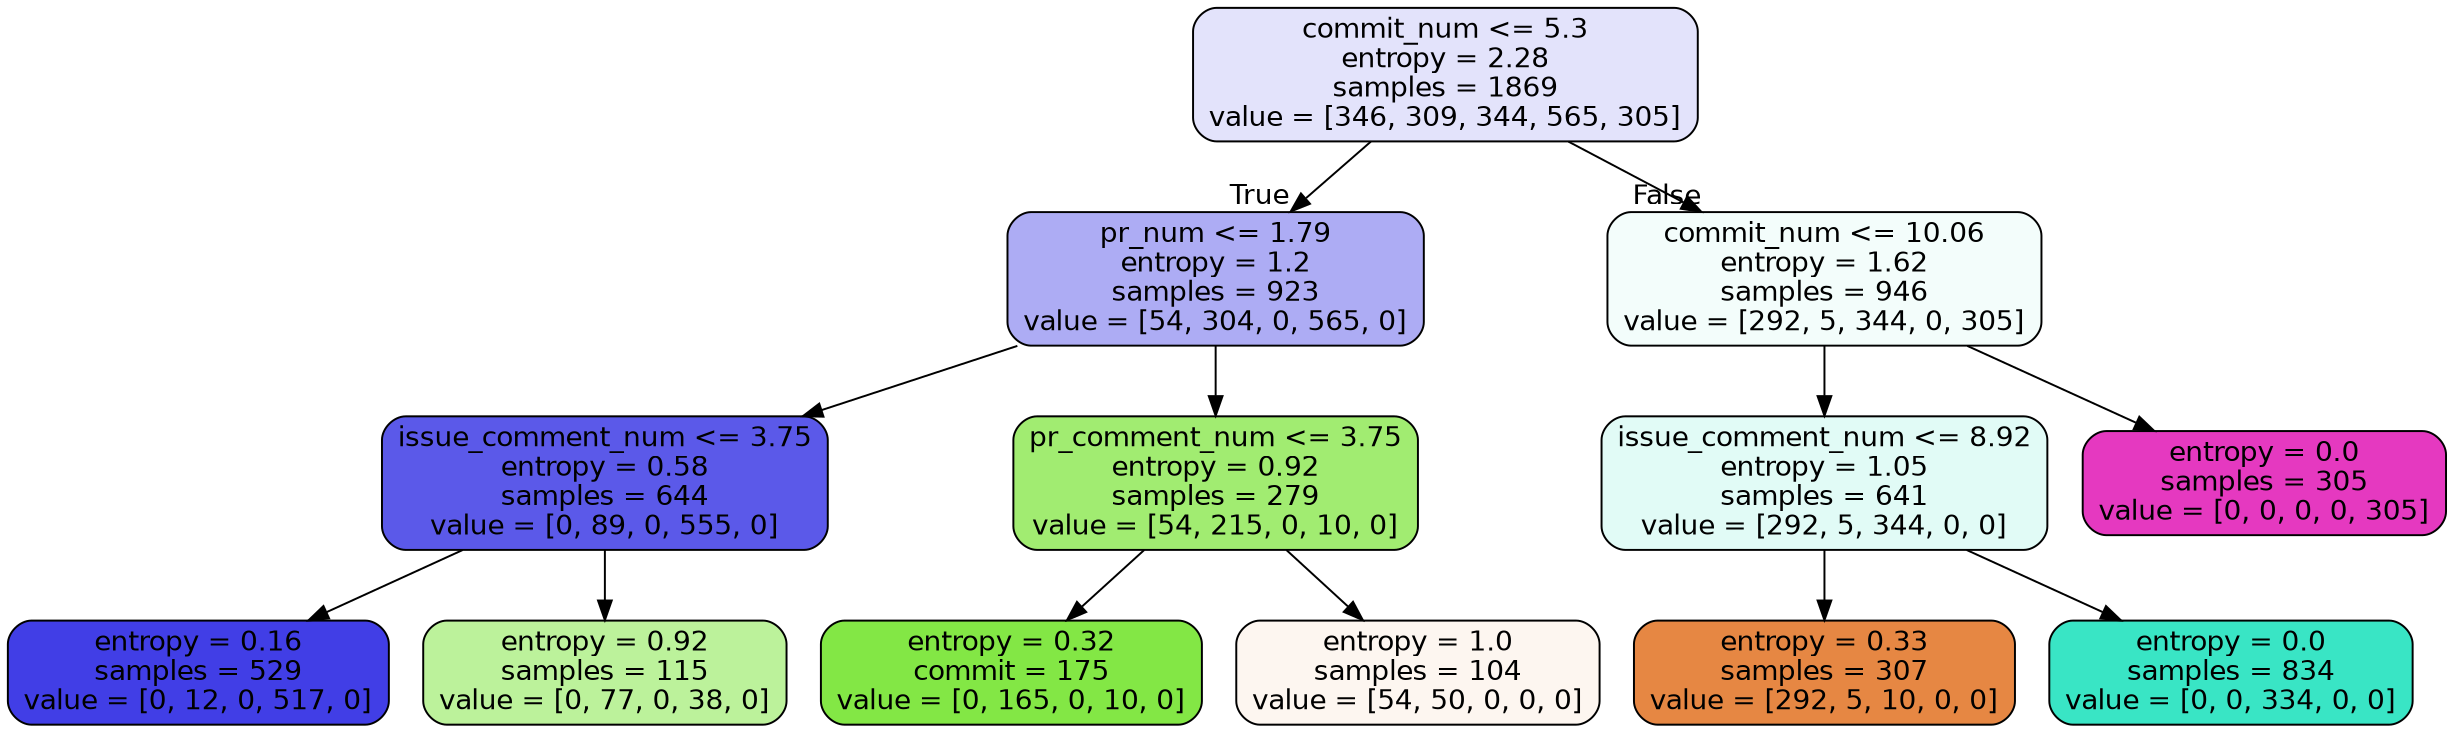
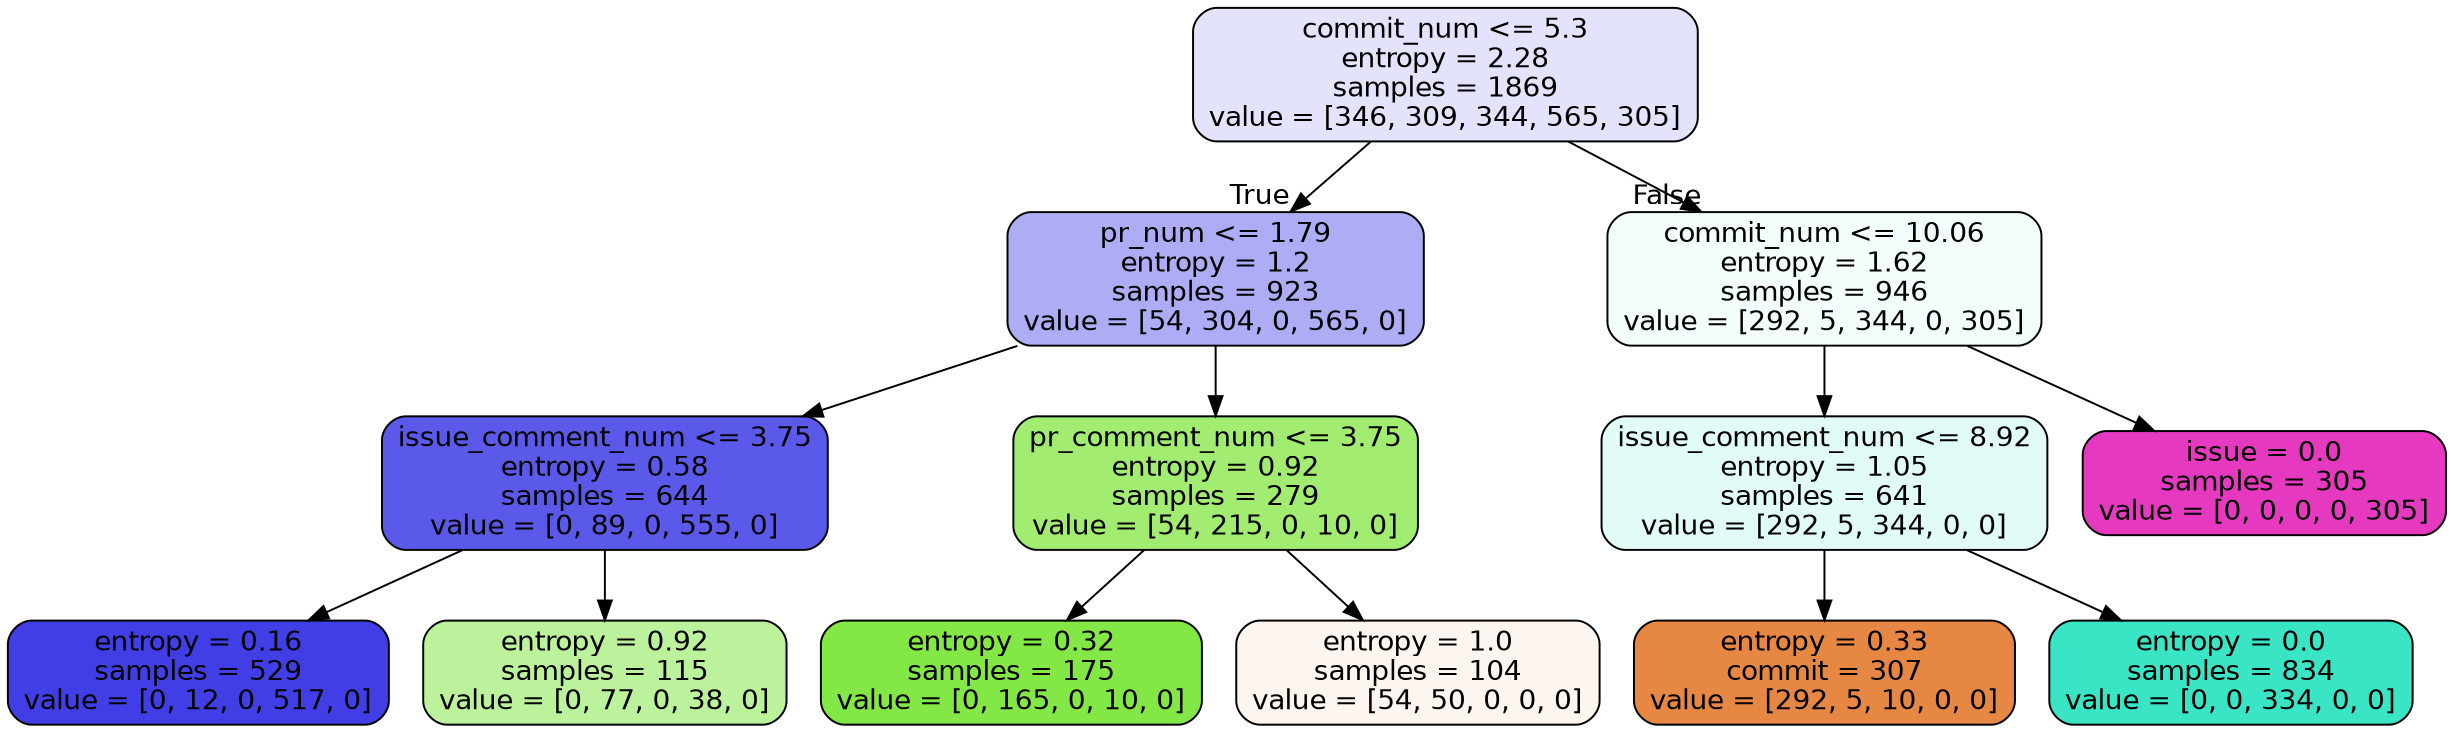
(2264, 483) -> (2264, 483)
(1011, 673) -> (1011, 673)
(1824, 673) -> (1824, 673)
